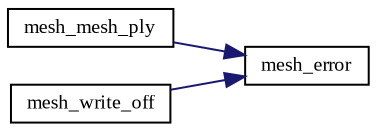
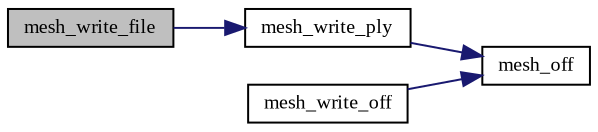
(91, 28) -> (328, 28)
none -> (91, 28)
(307, 66) -> (536, 66)
